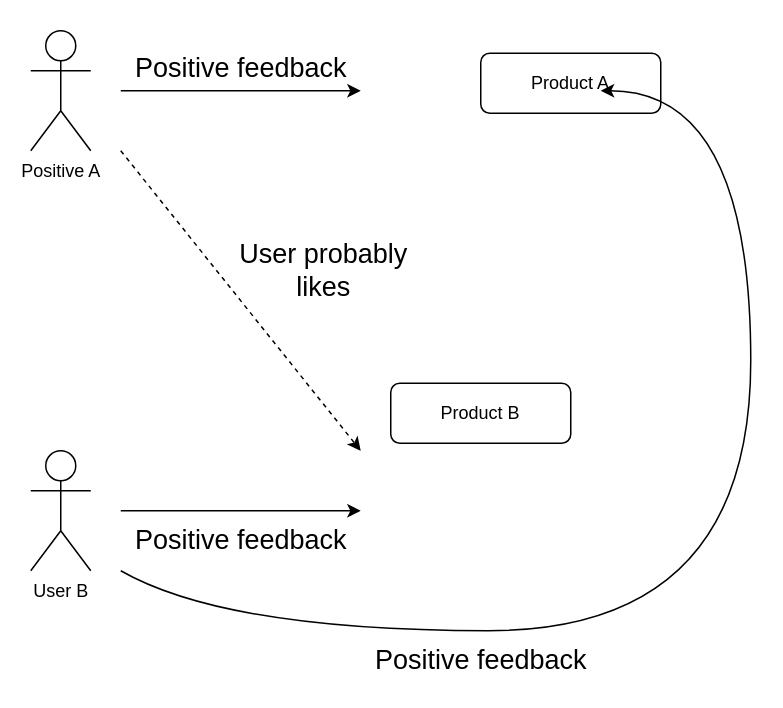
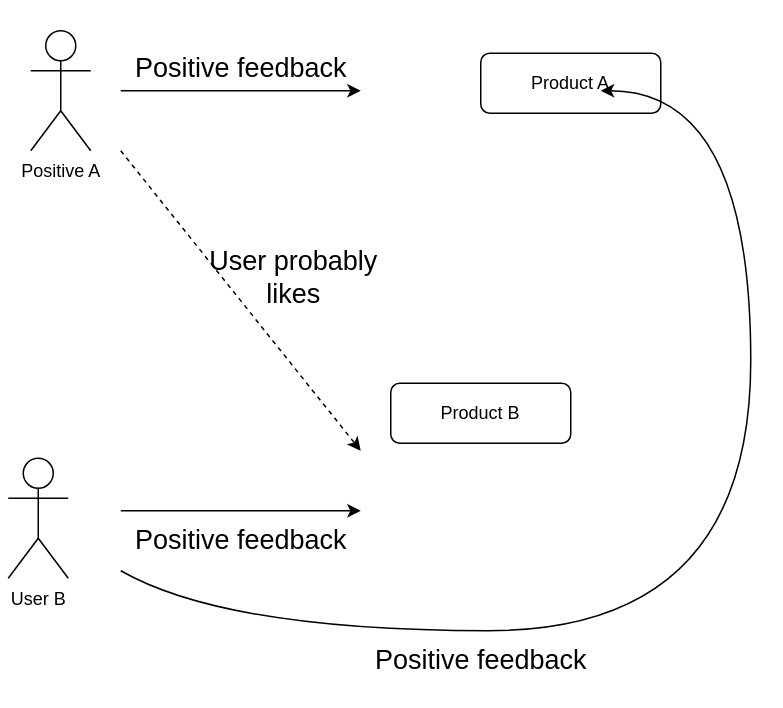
(323, 271) -> (293, 278)
(61, 511) -> (38, 518)
